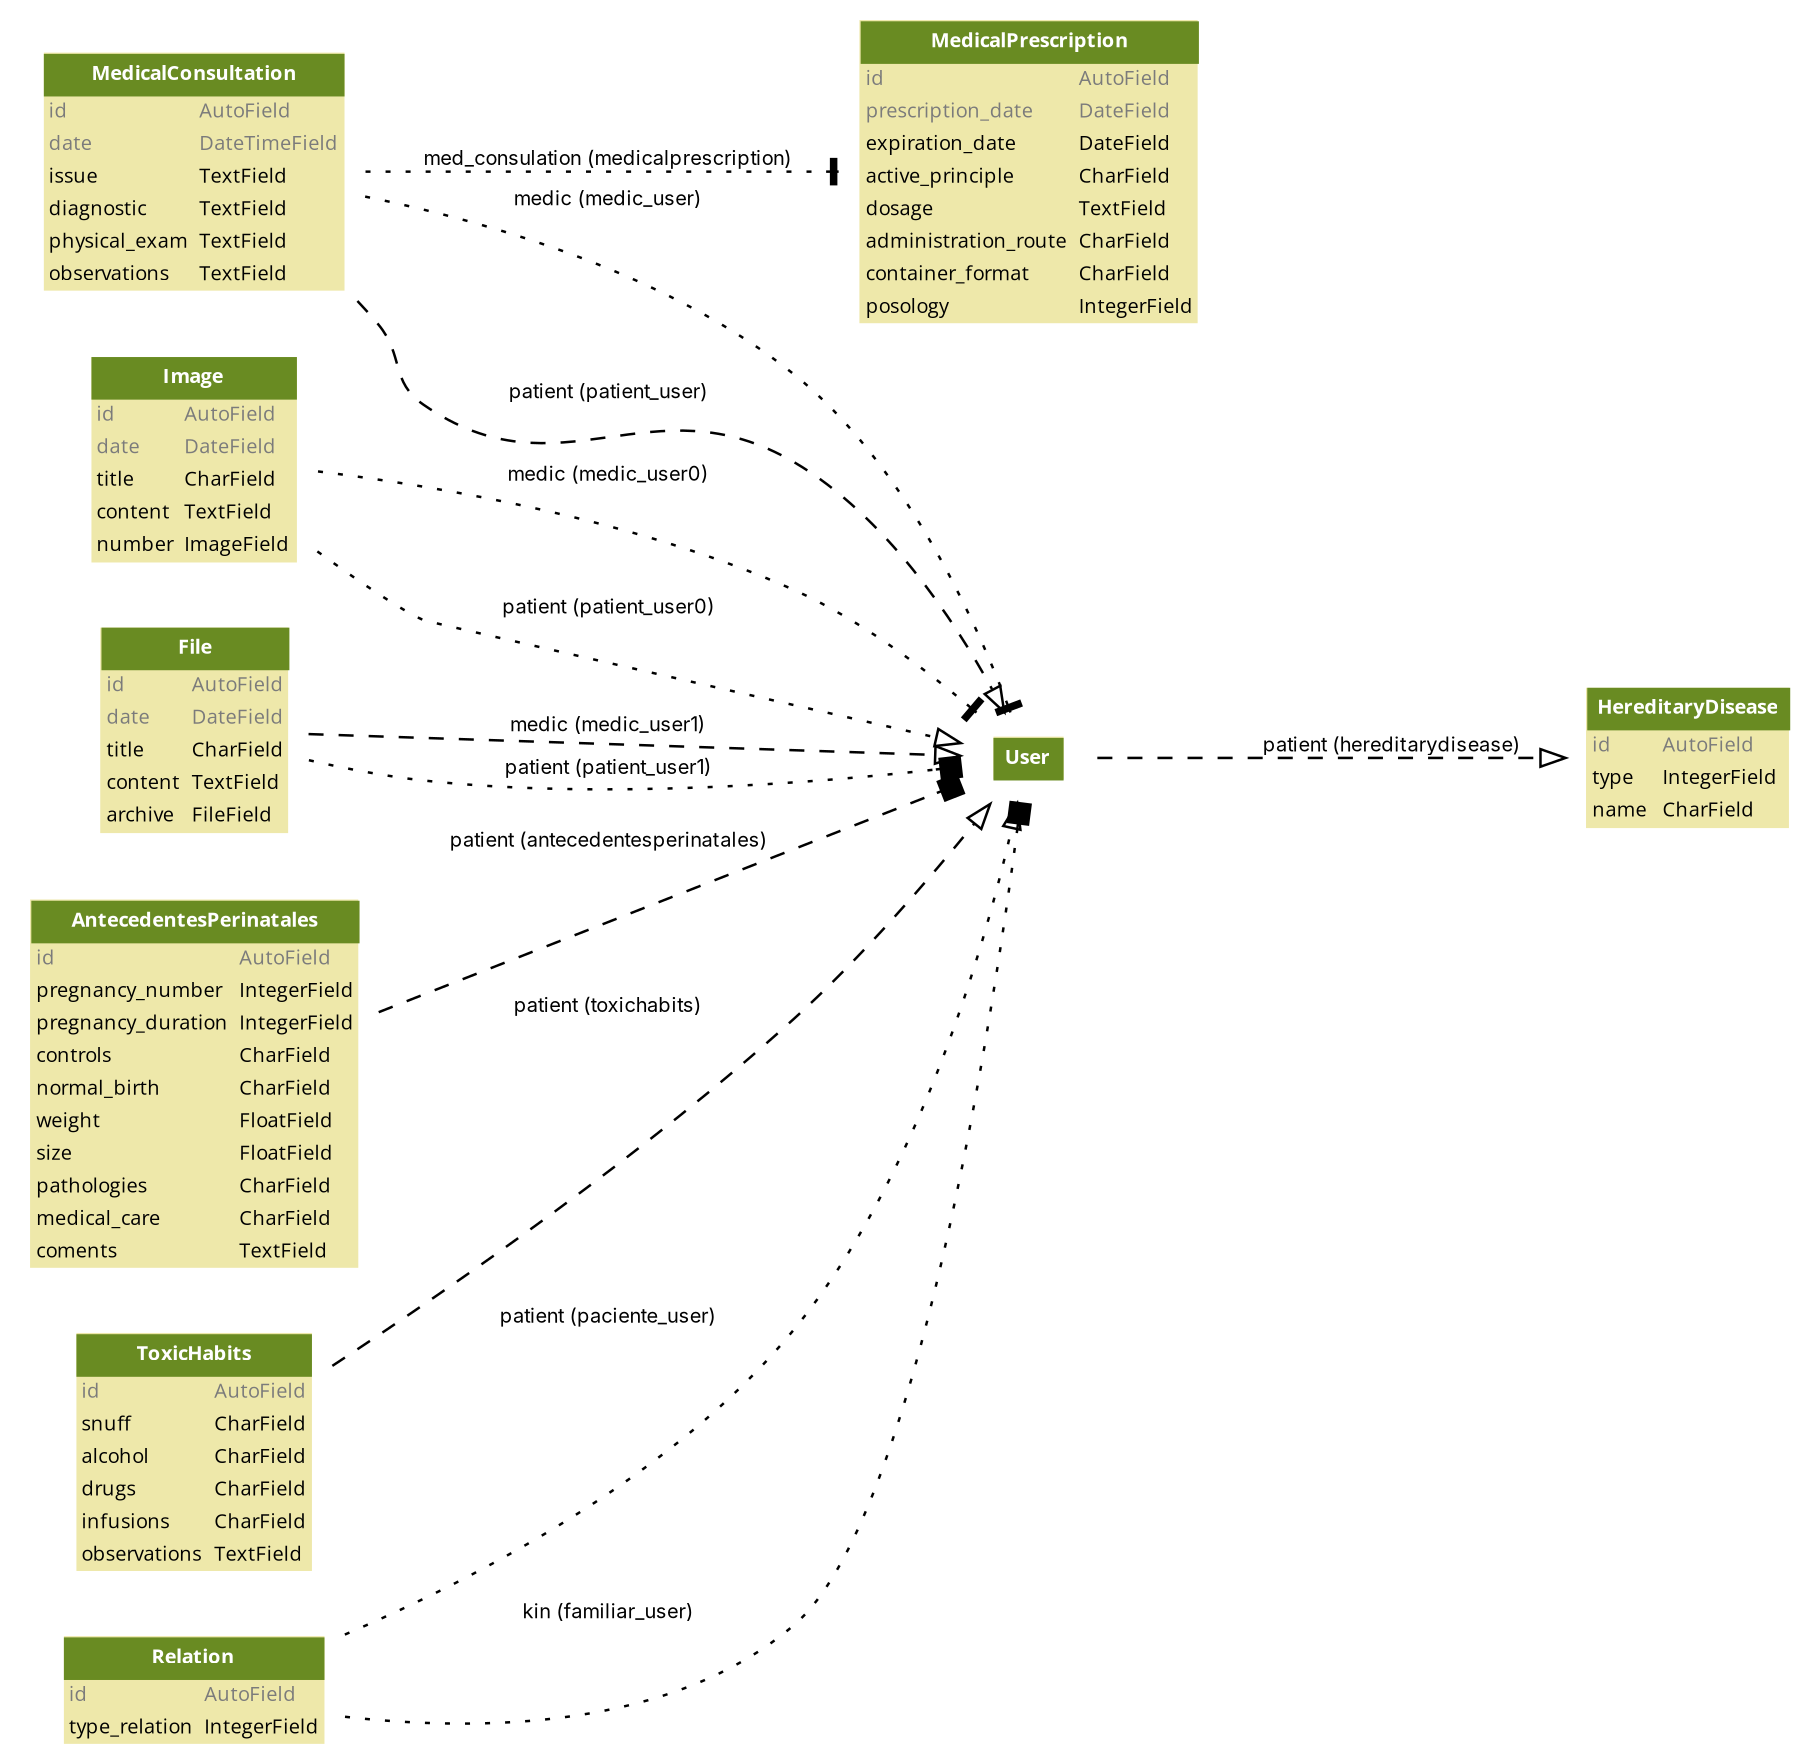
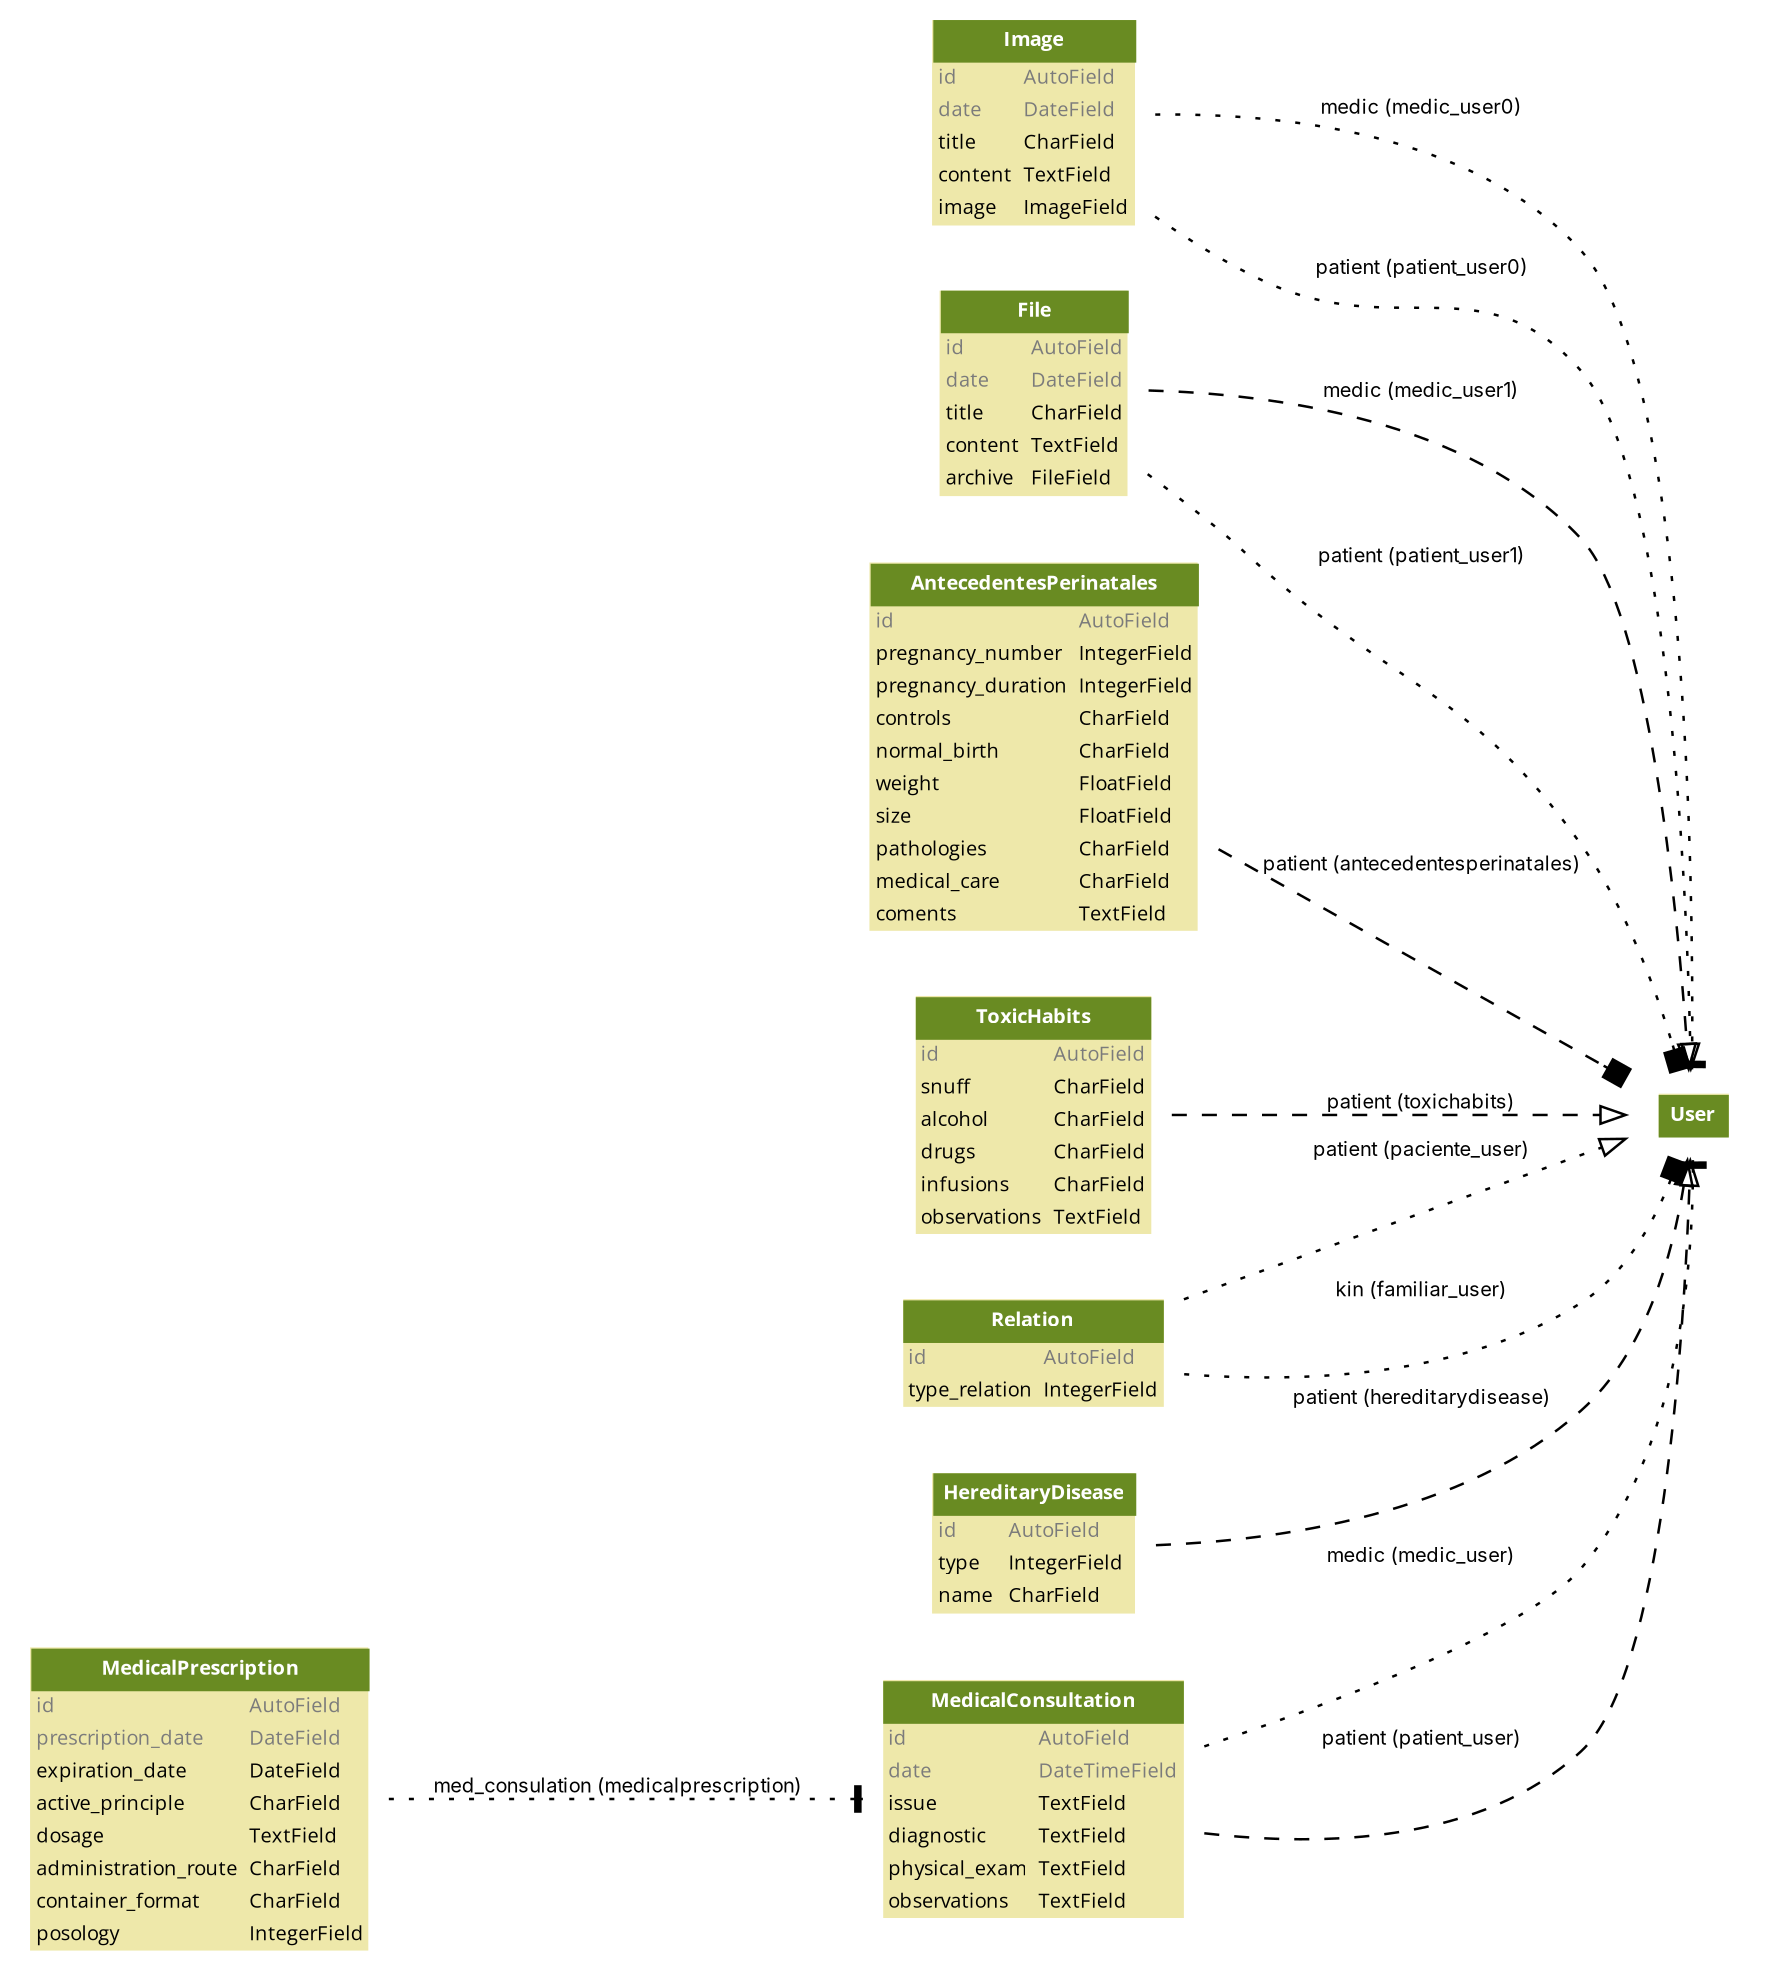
(596, 172) -> (619, 1799)
(135, 545) -> (968, 208)
(1319, 758) -> (1497, 1467)
